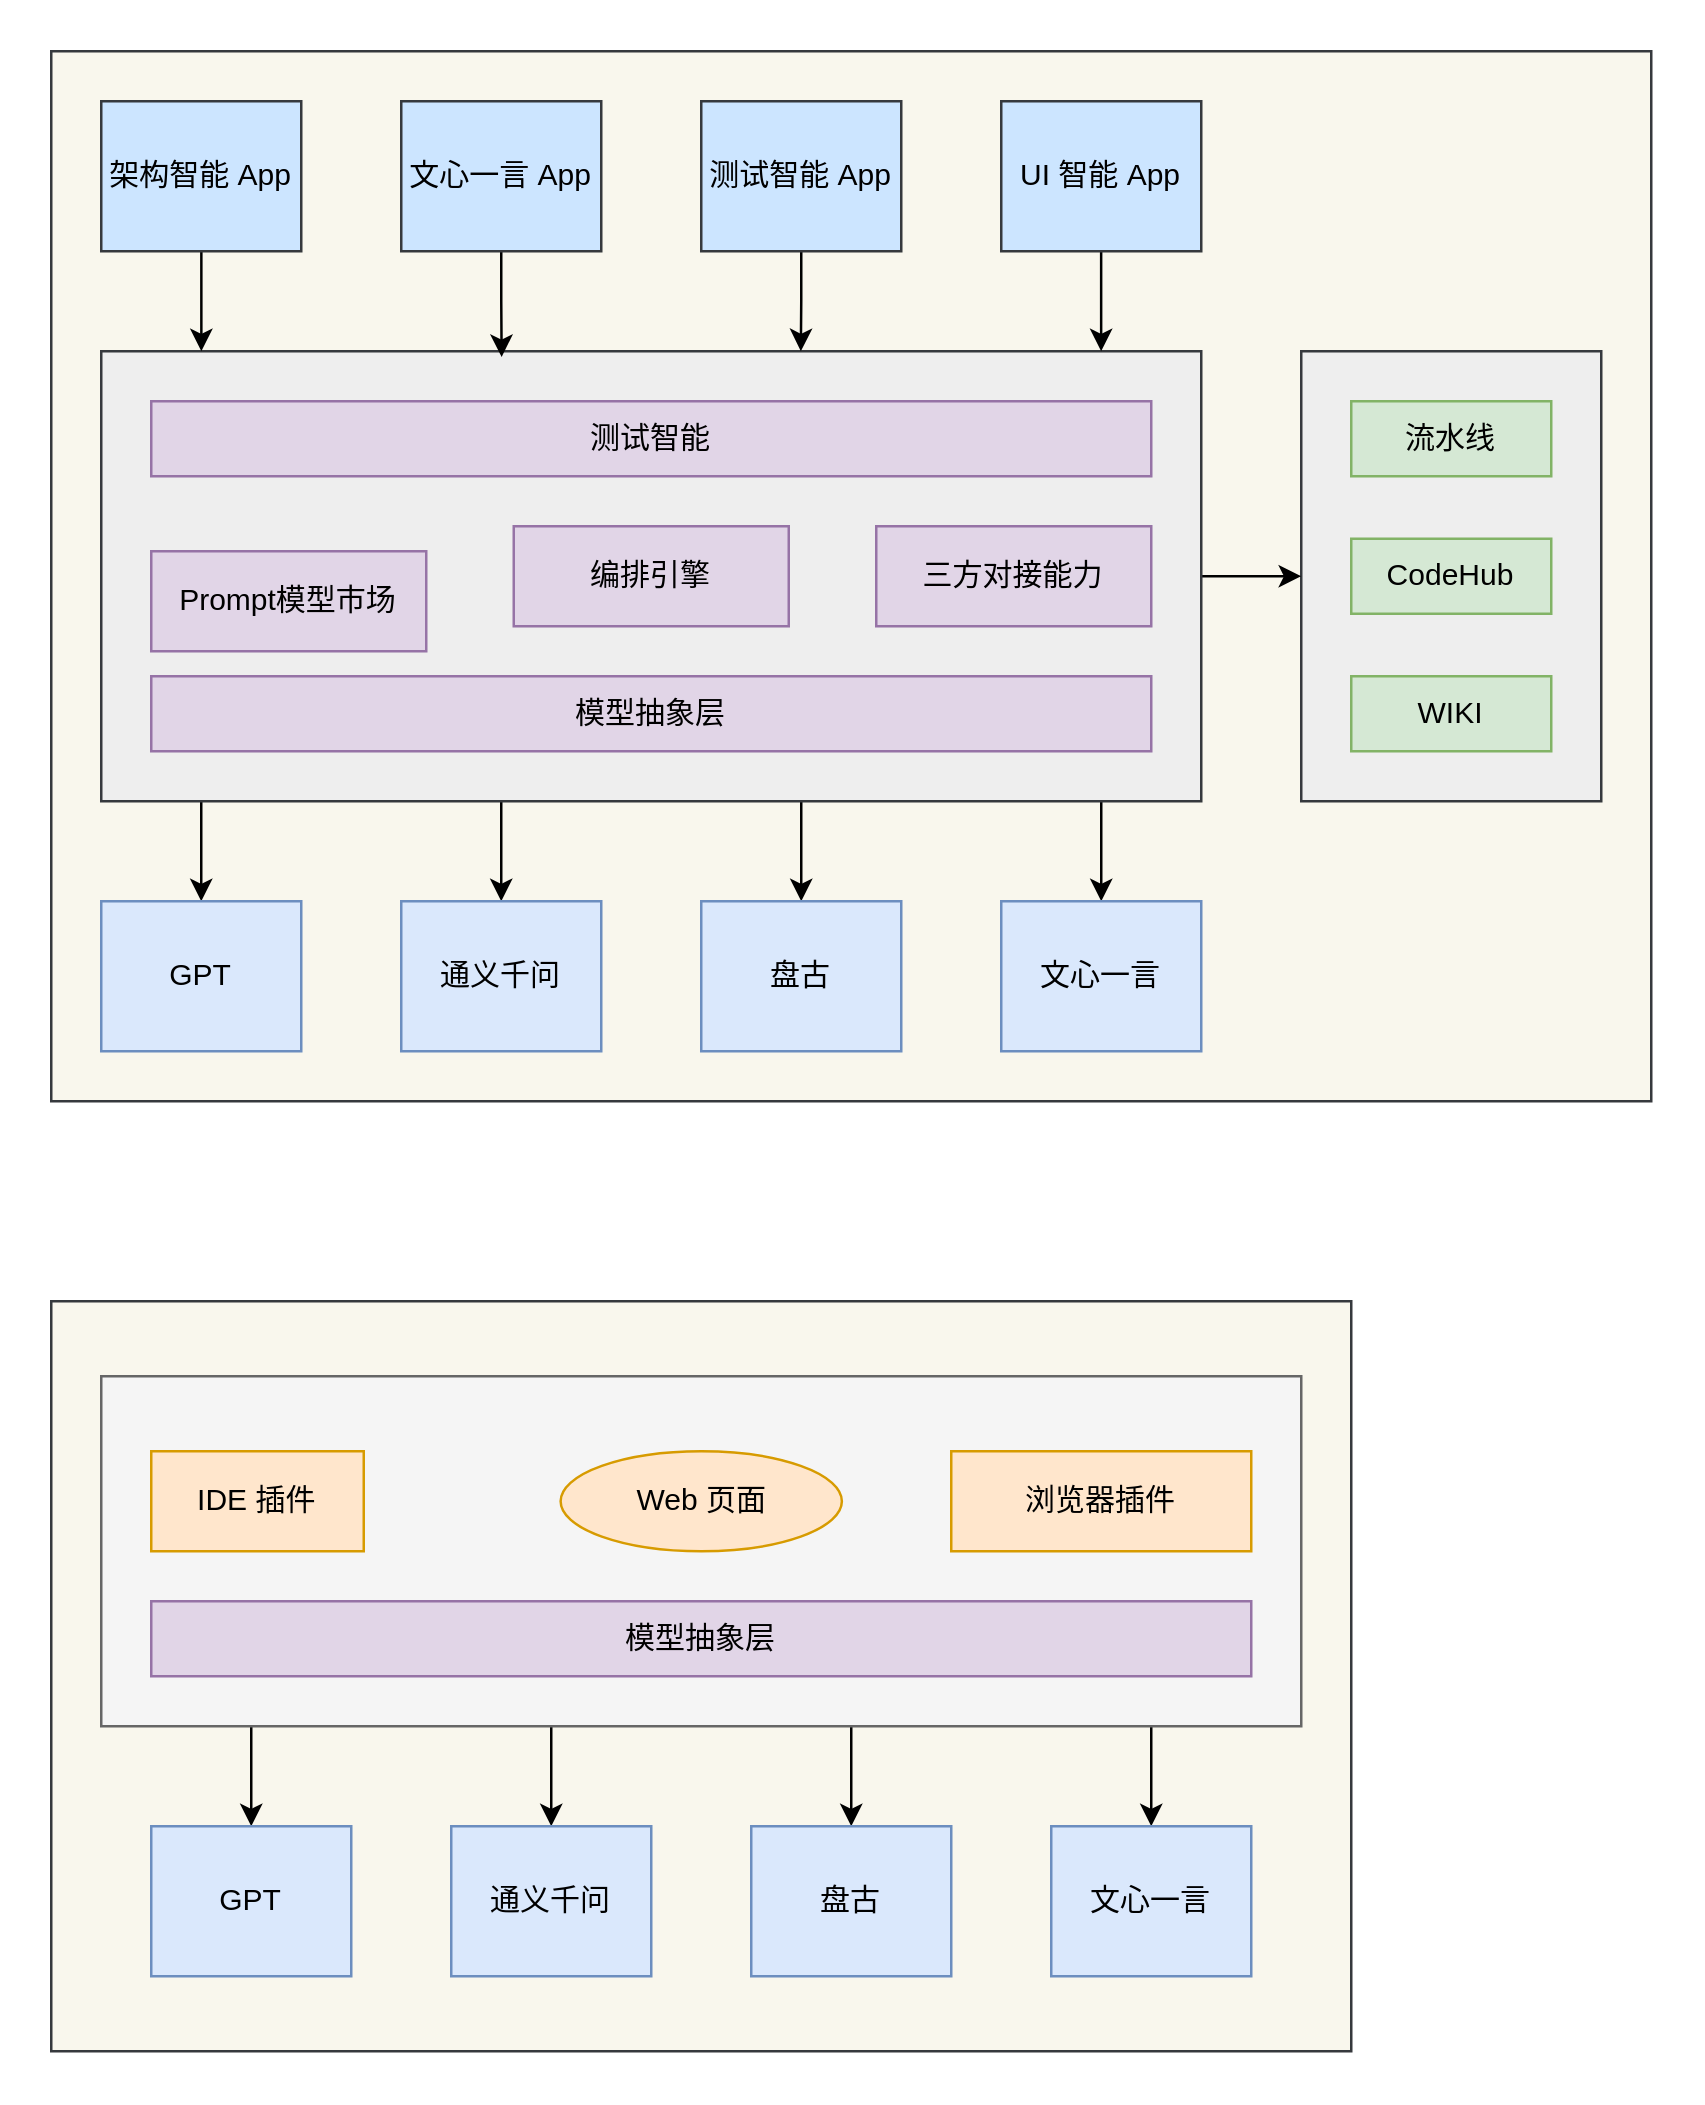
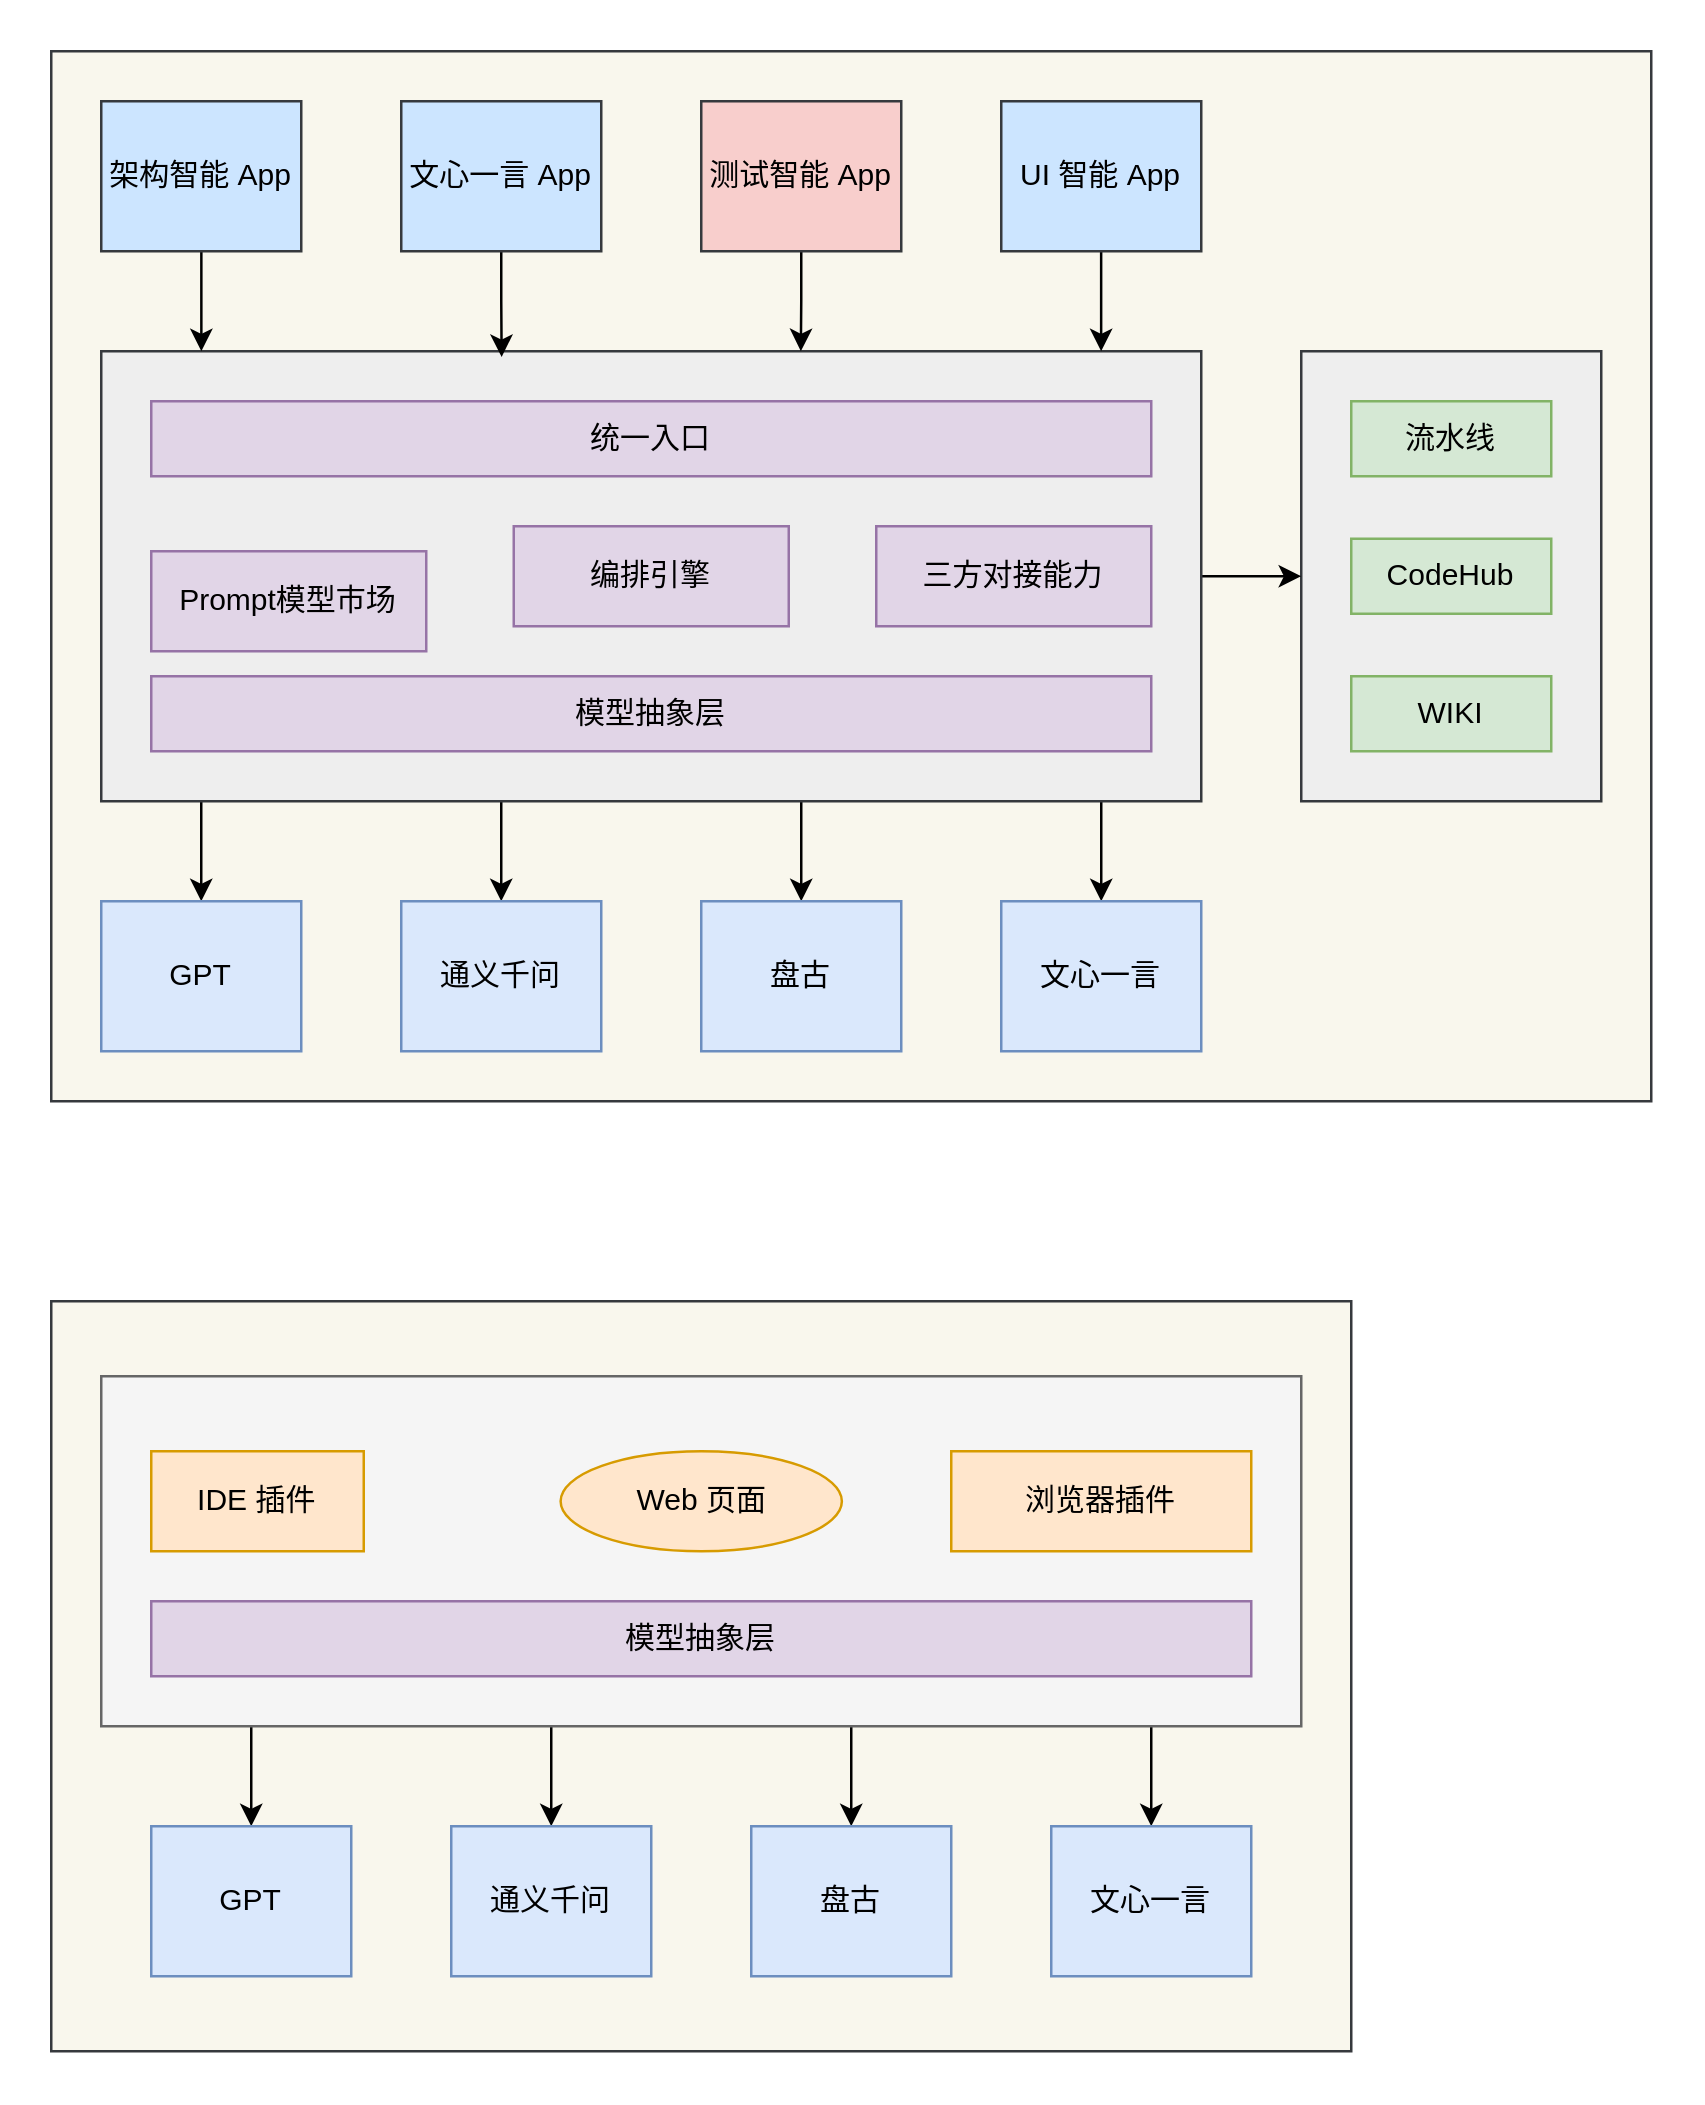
(801, 176) -> (801, 176)
(651, 439) -> (651, 439)
